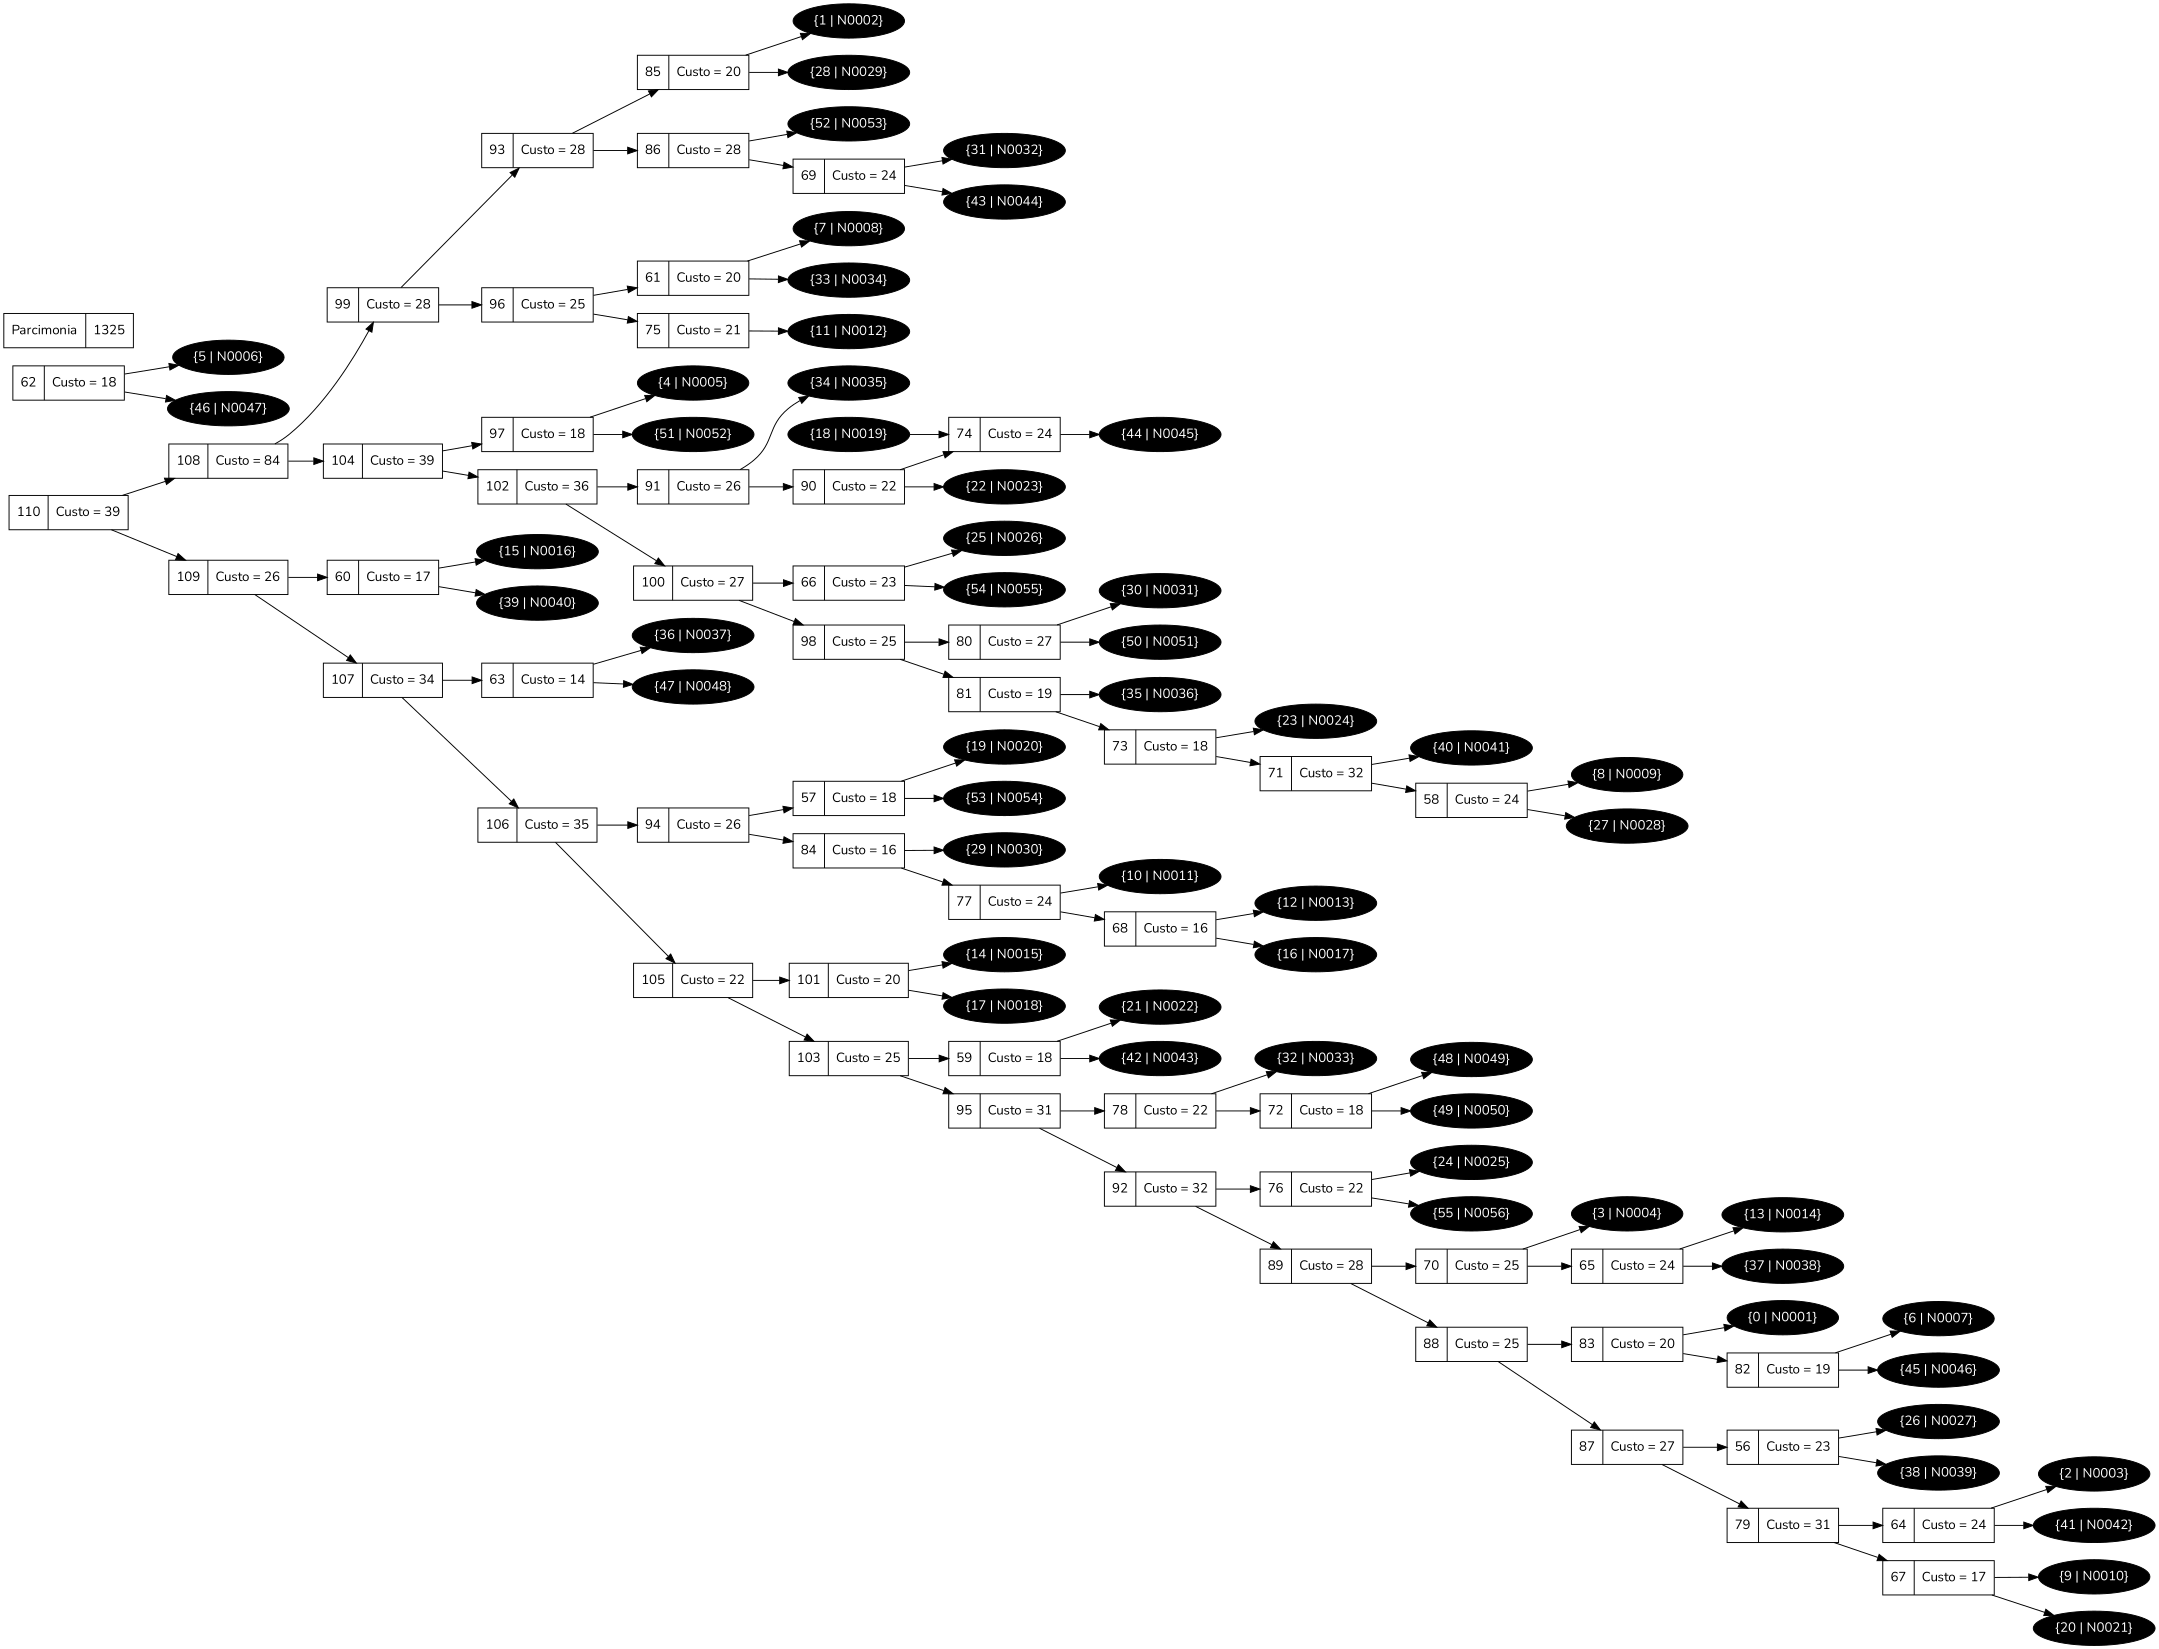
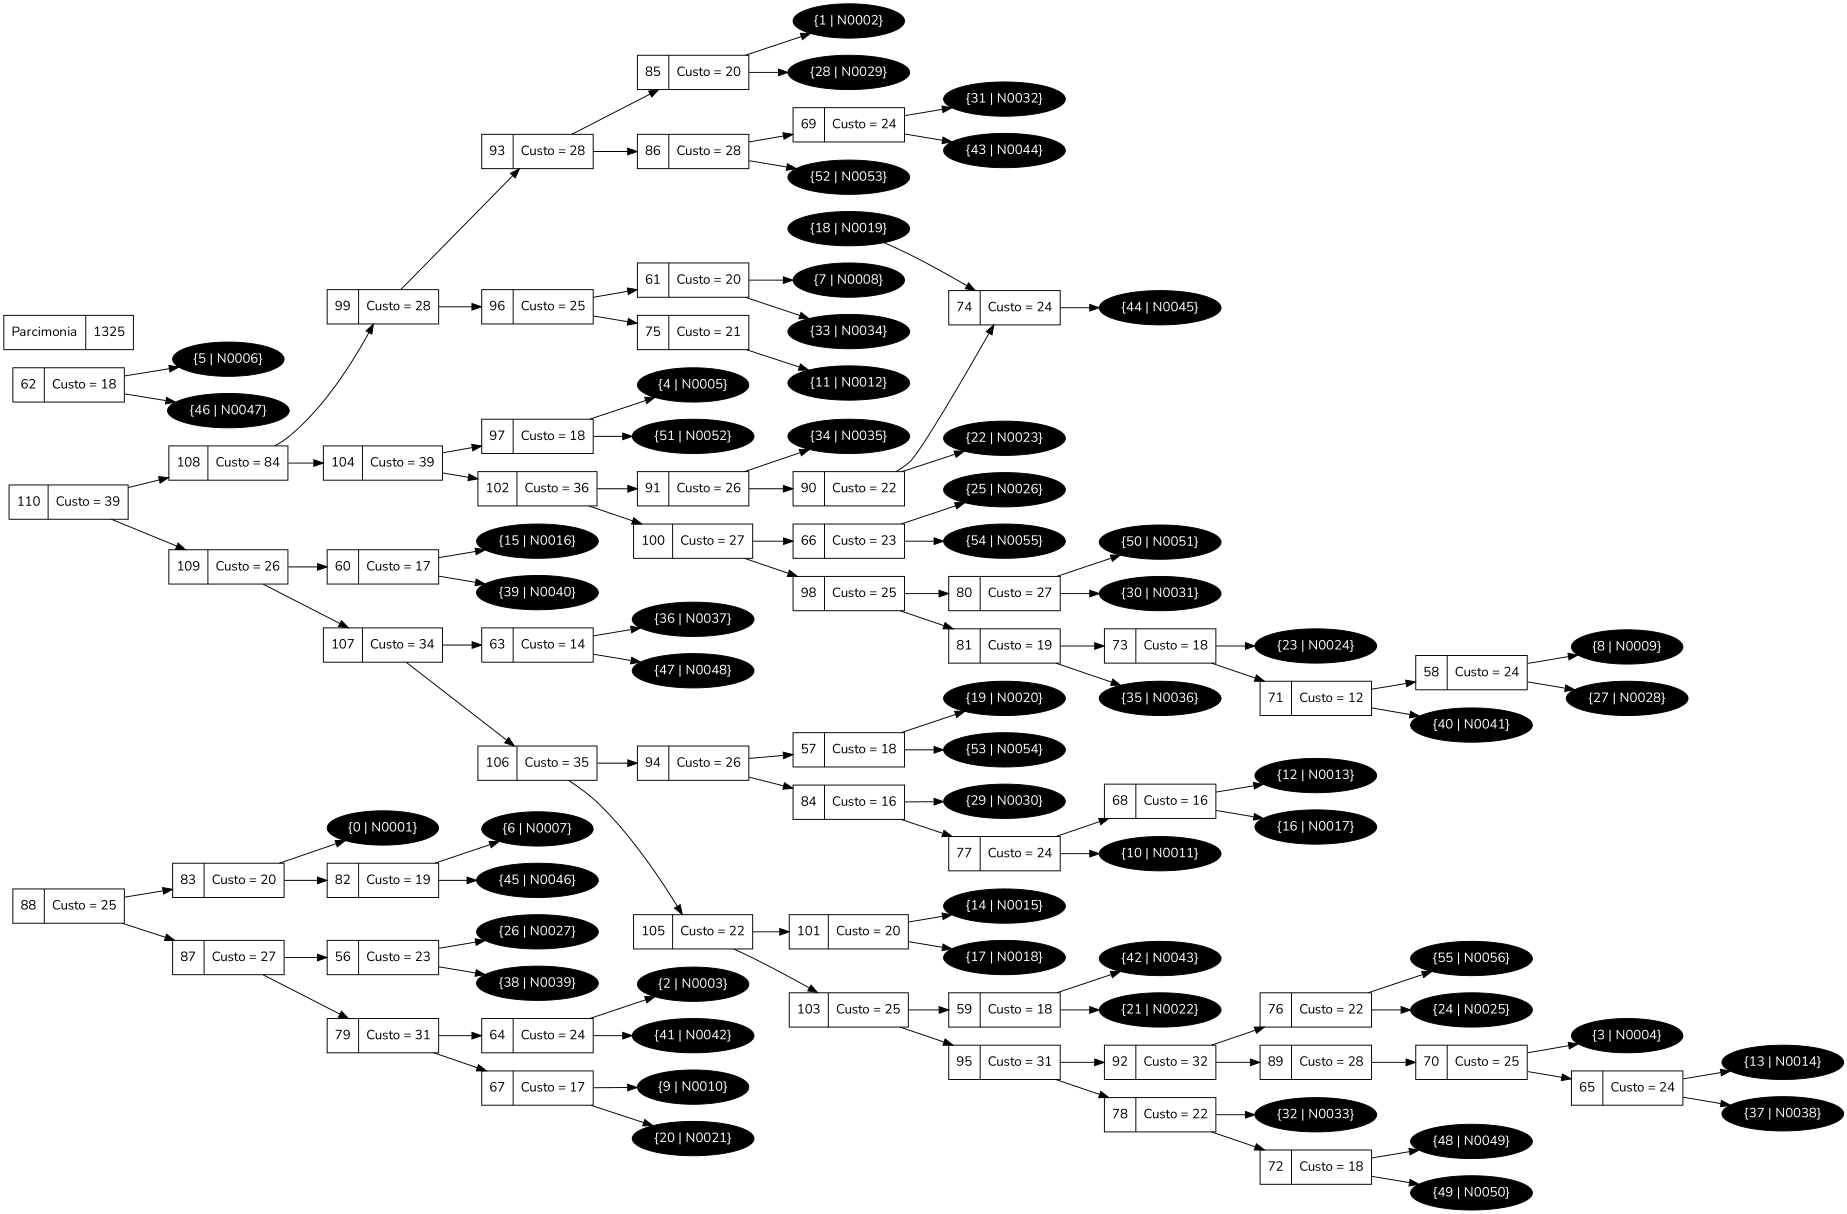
(1332, 773) -> (1332, 698)
(1389, 1303) -> none
